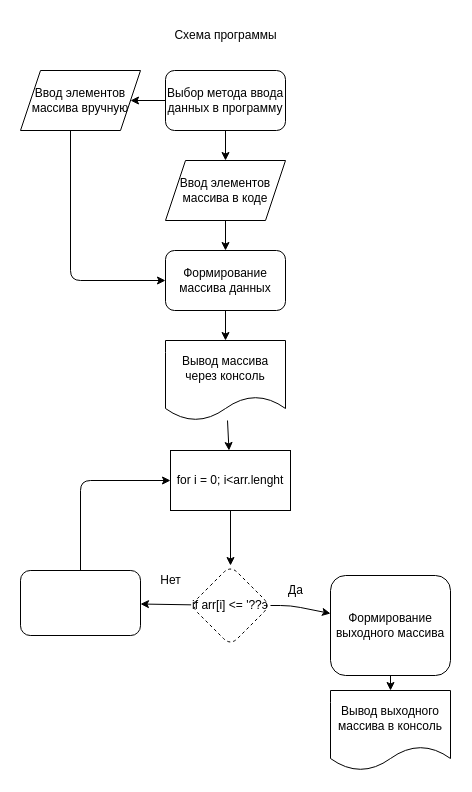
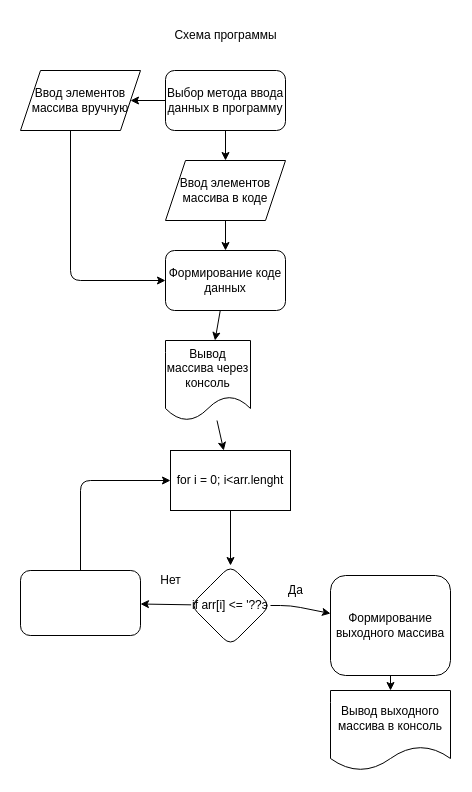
(226, 281) -> (226, 281)
(226, 381) -> (208, 381)
(231, 606) -> (231, 606)
